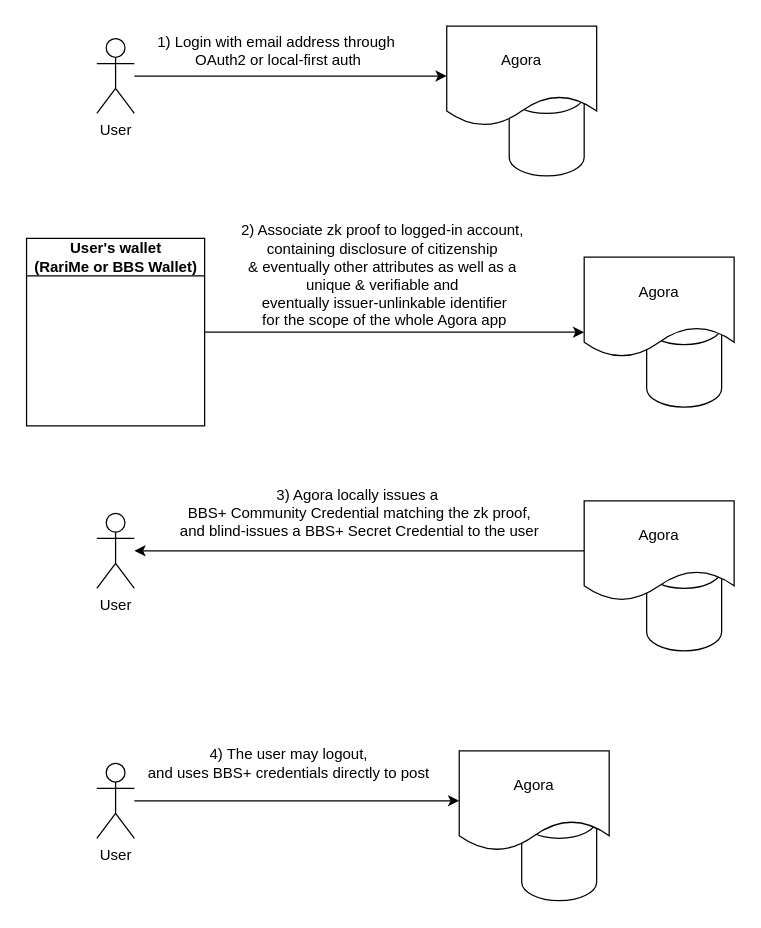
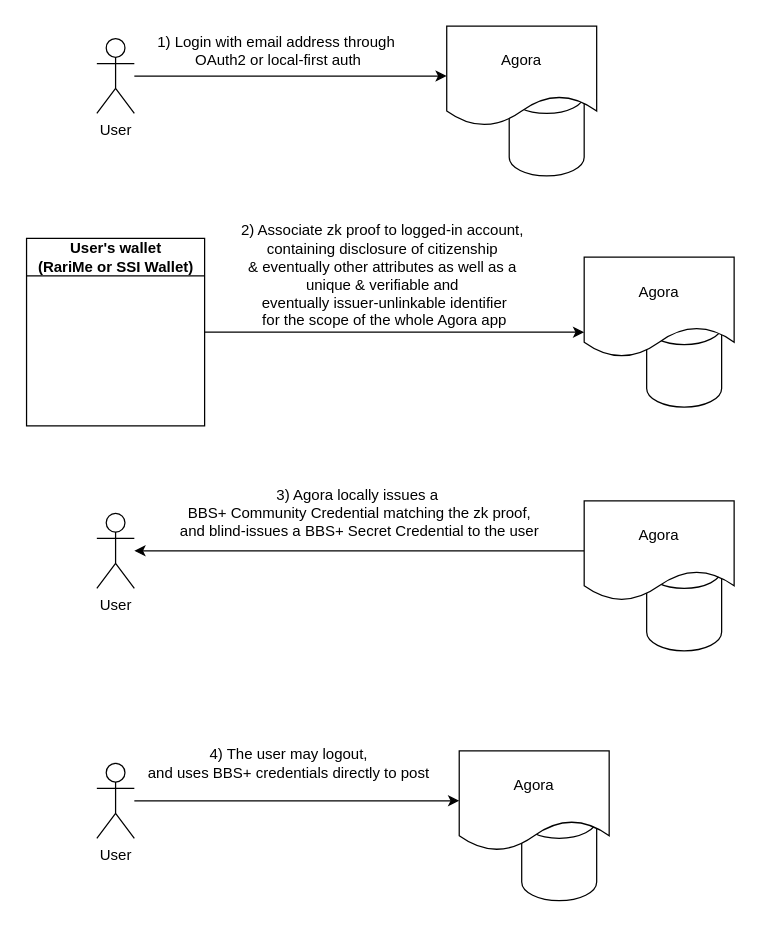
(116, 257) -> (116, 257)
